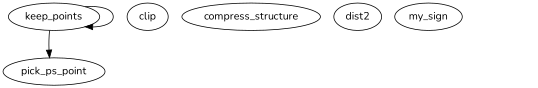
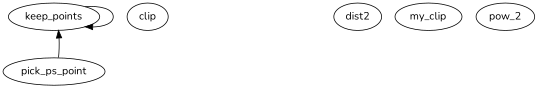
(251, 17) -> none
(429, 17) -> (429, 17)
none -> (505, 17)
(49, 40) -> (59, 48)
